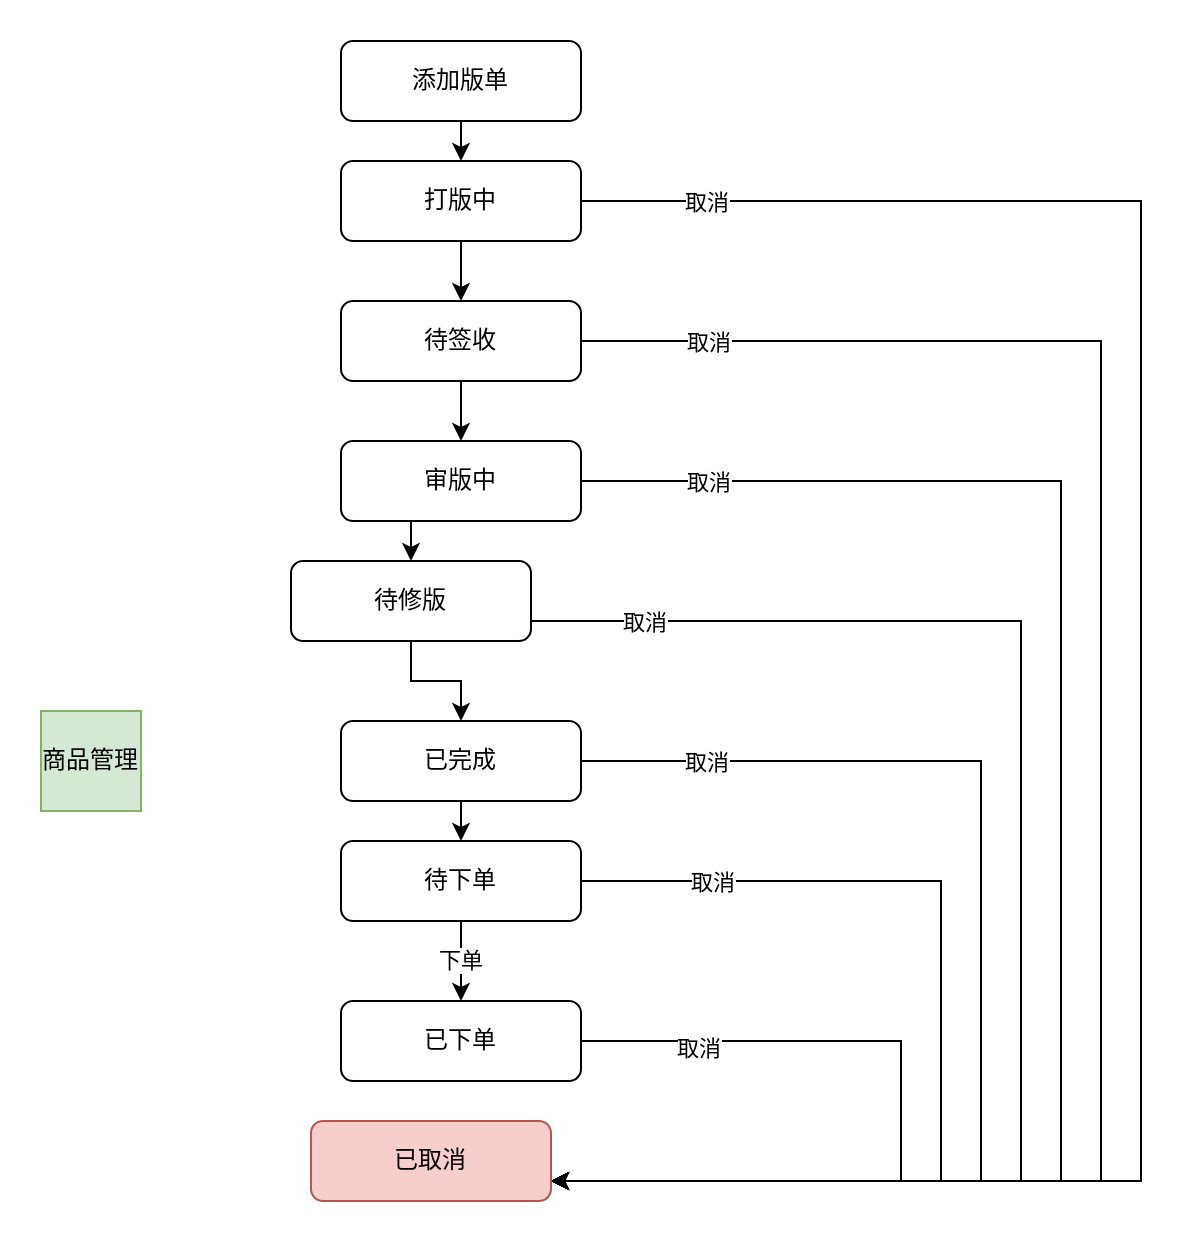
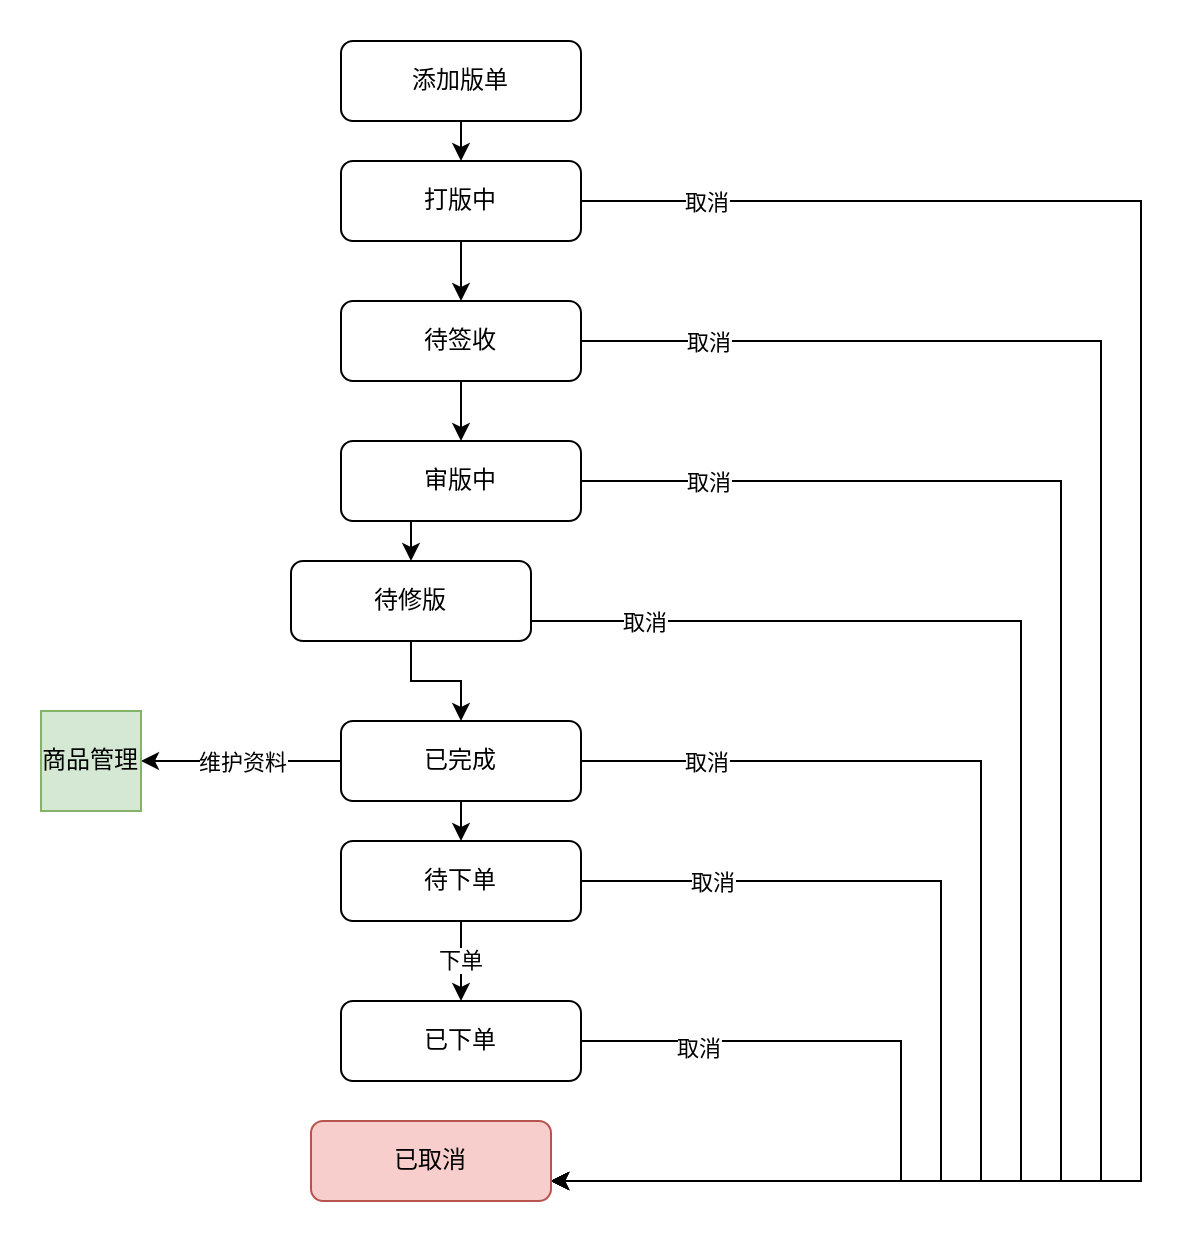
none -> (248, 761)
